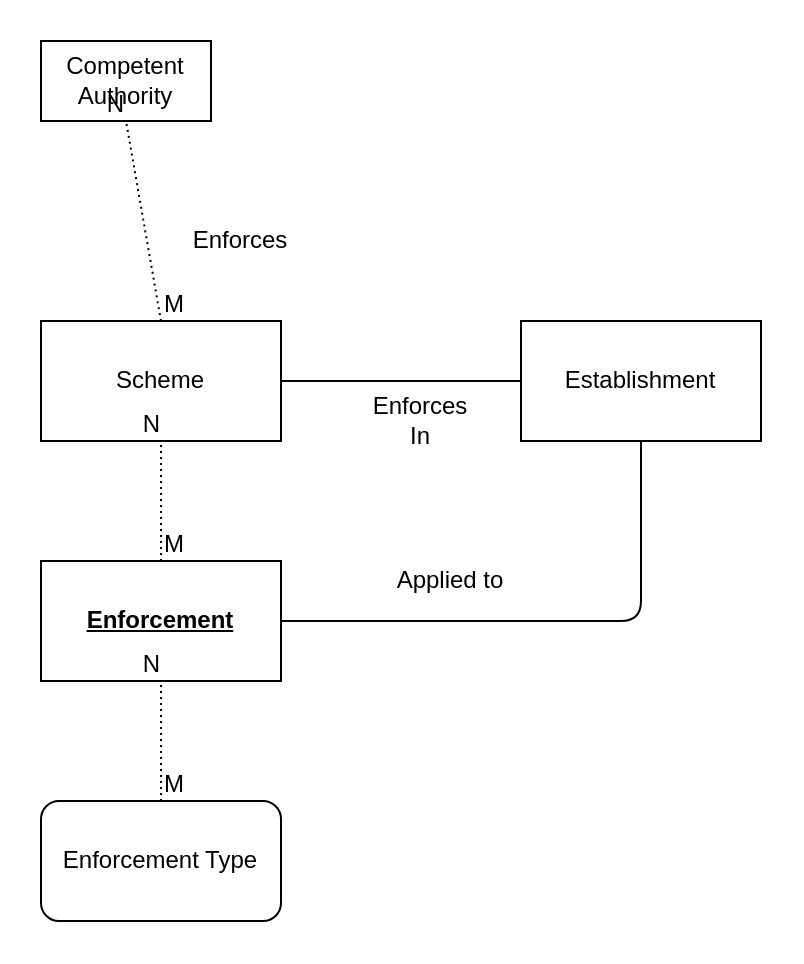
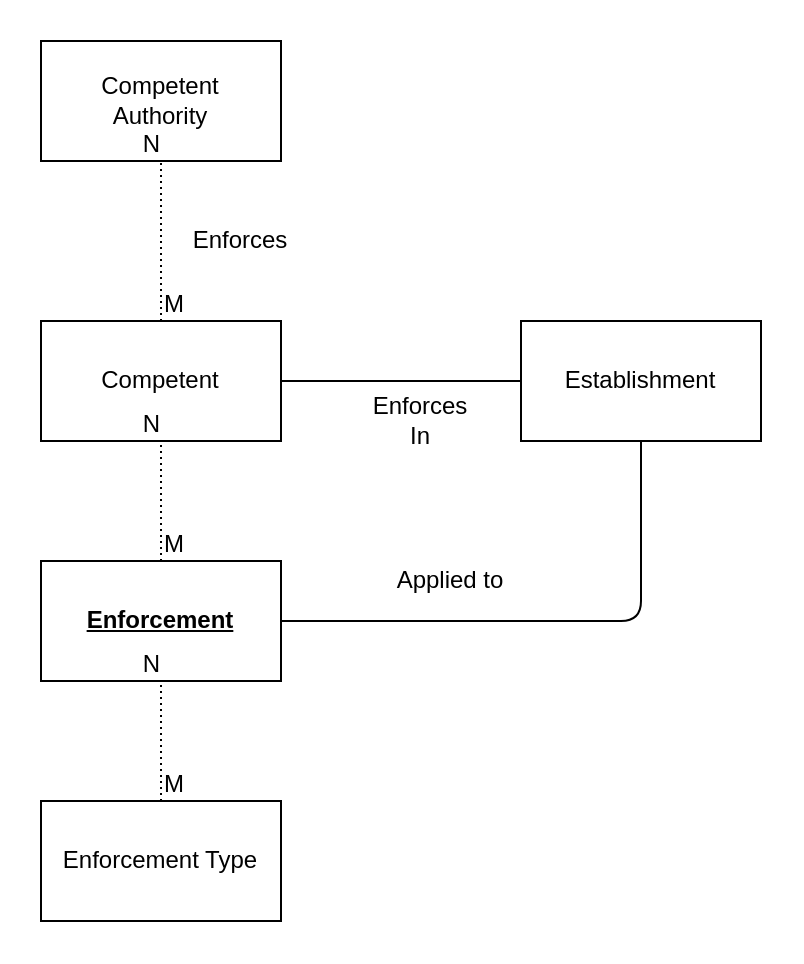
(126, 81) -> (161, 101)
(161, 381) -> (161, 381)
(161, 861) -> (161, 861)
